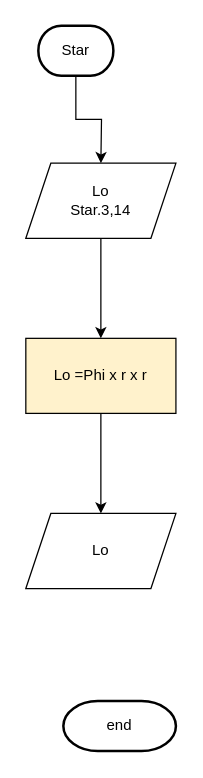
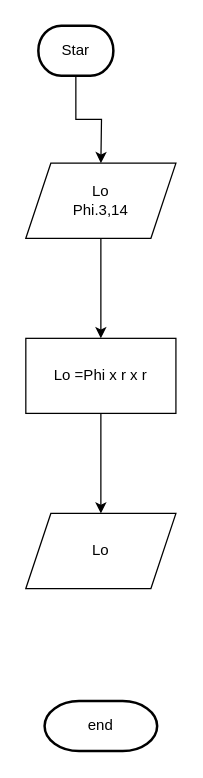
(101, 201) -> (101, 201)
(101, 376) -> (101, 376)
(119, 726) -> (101, 726)
